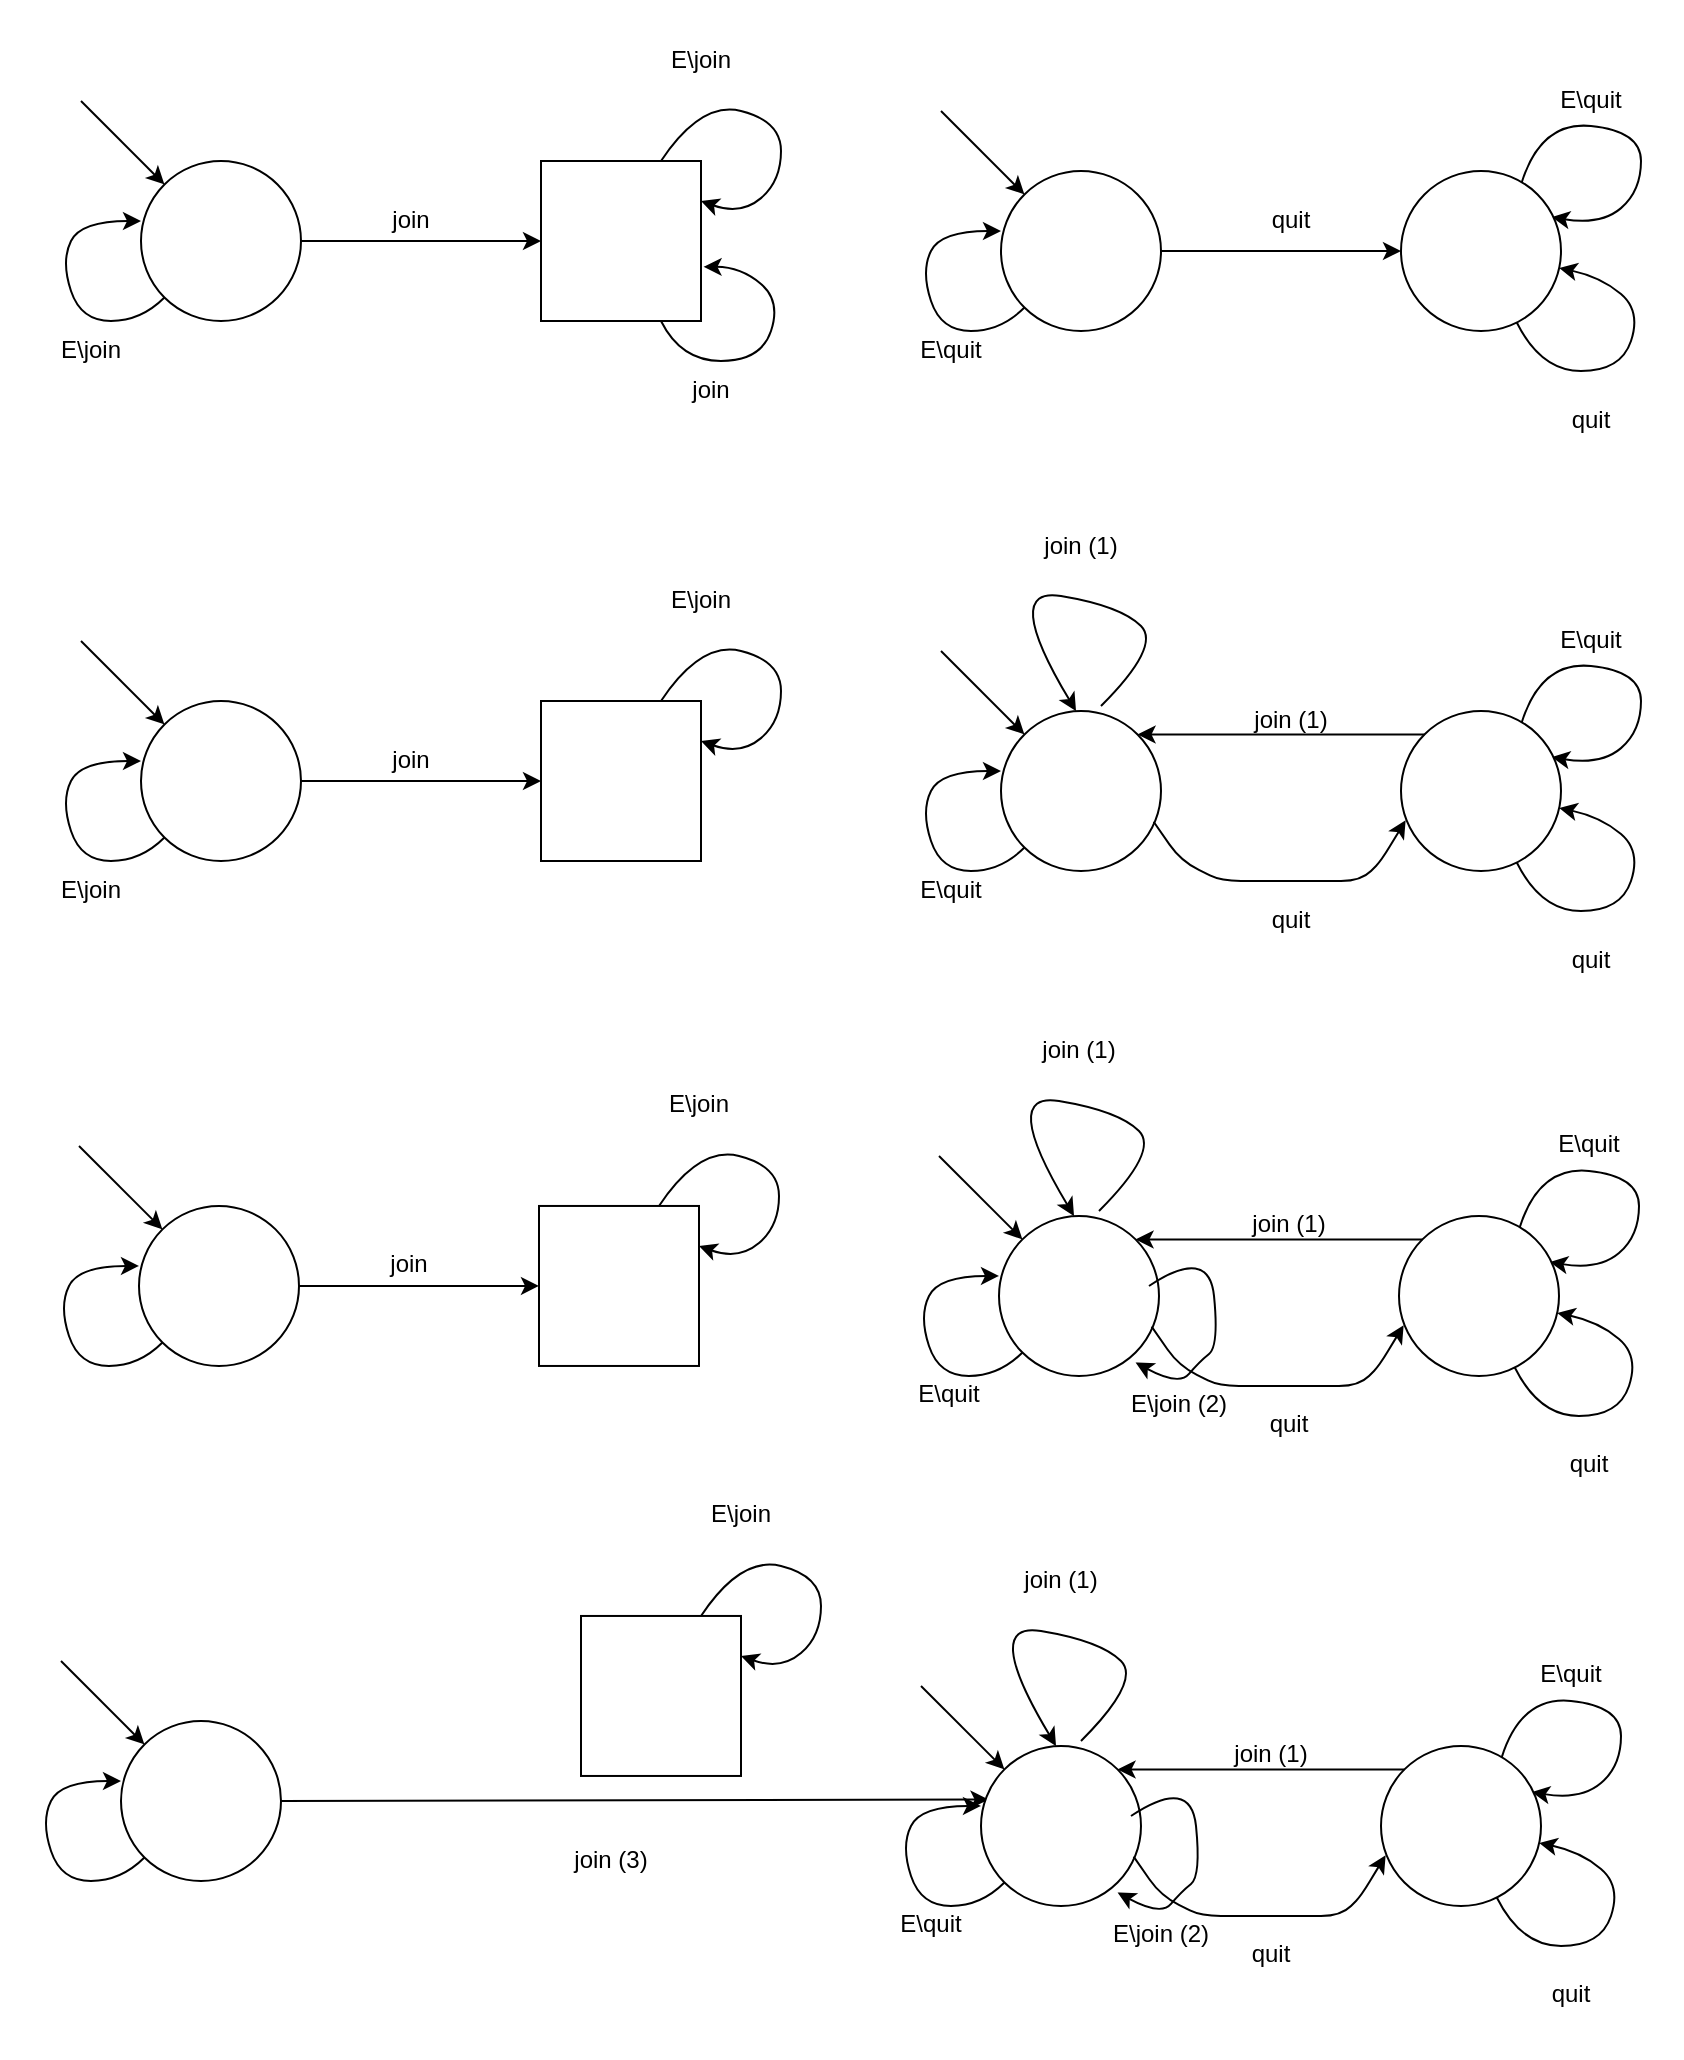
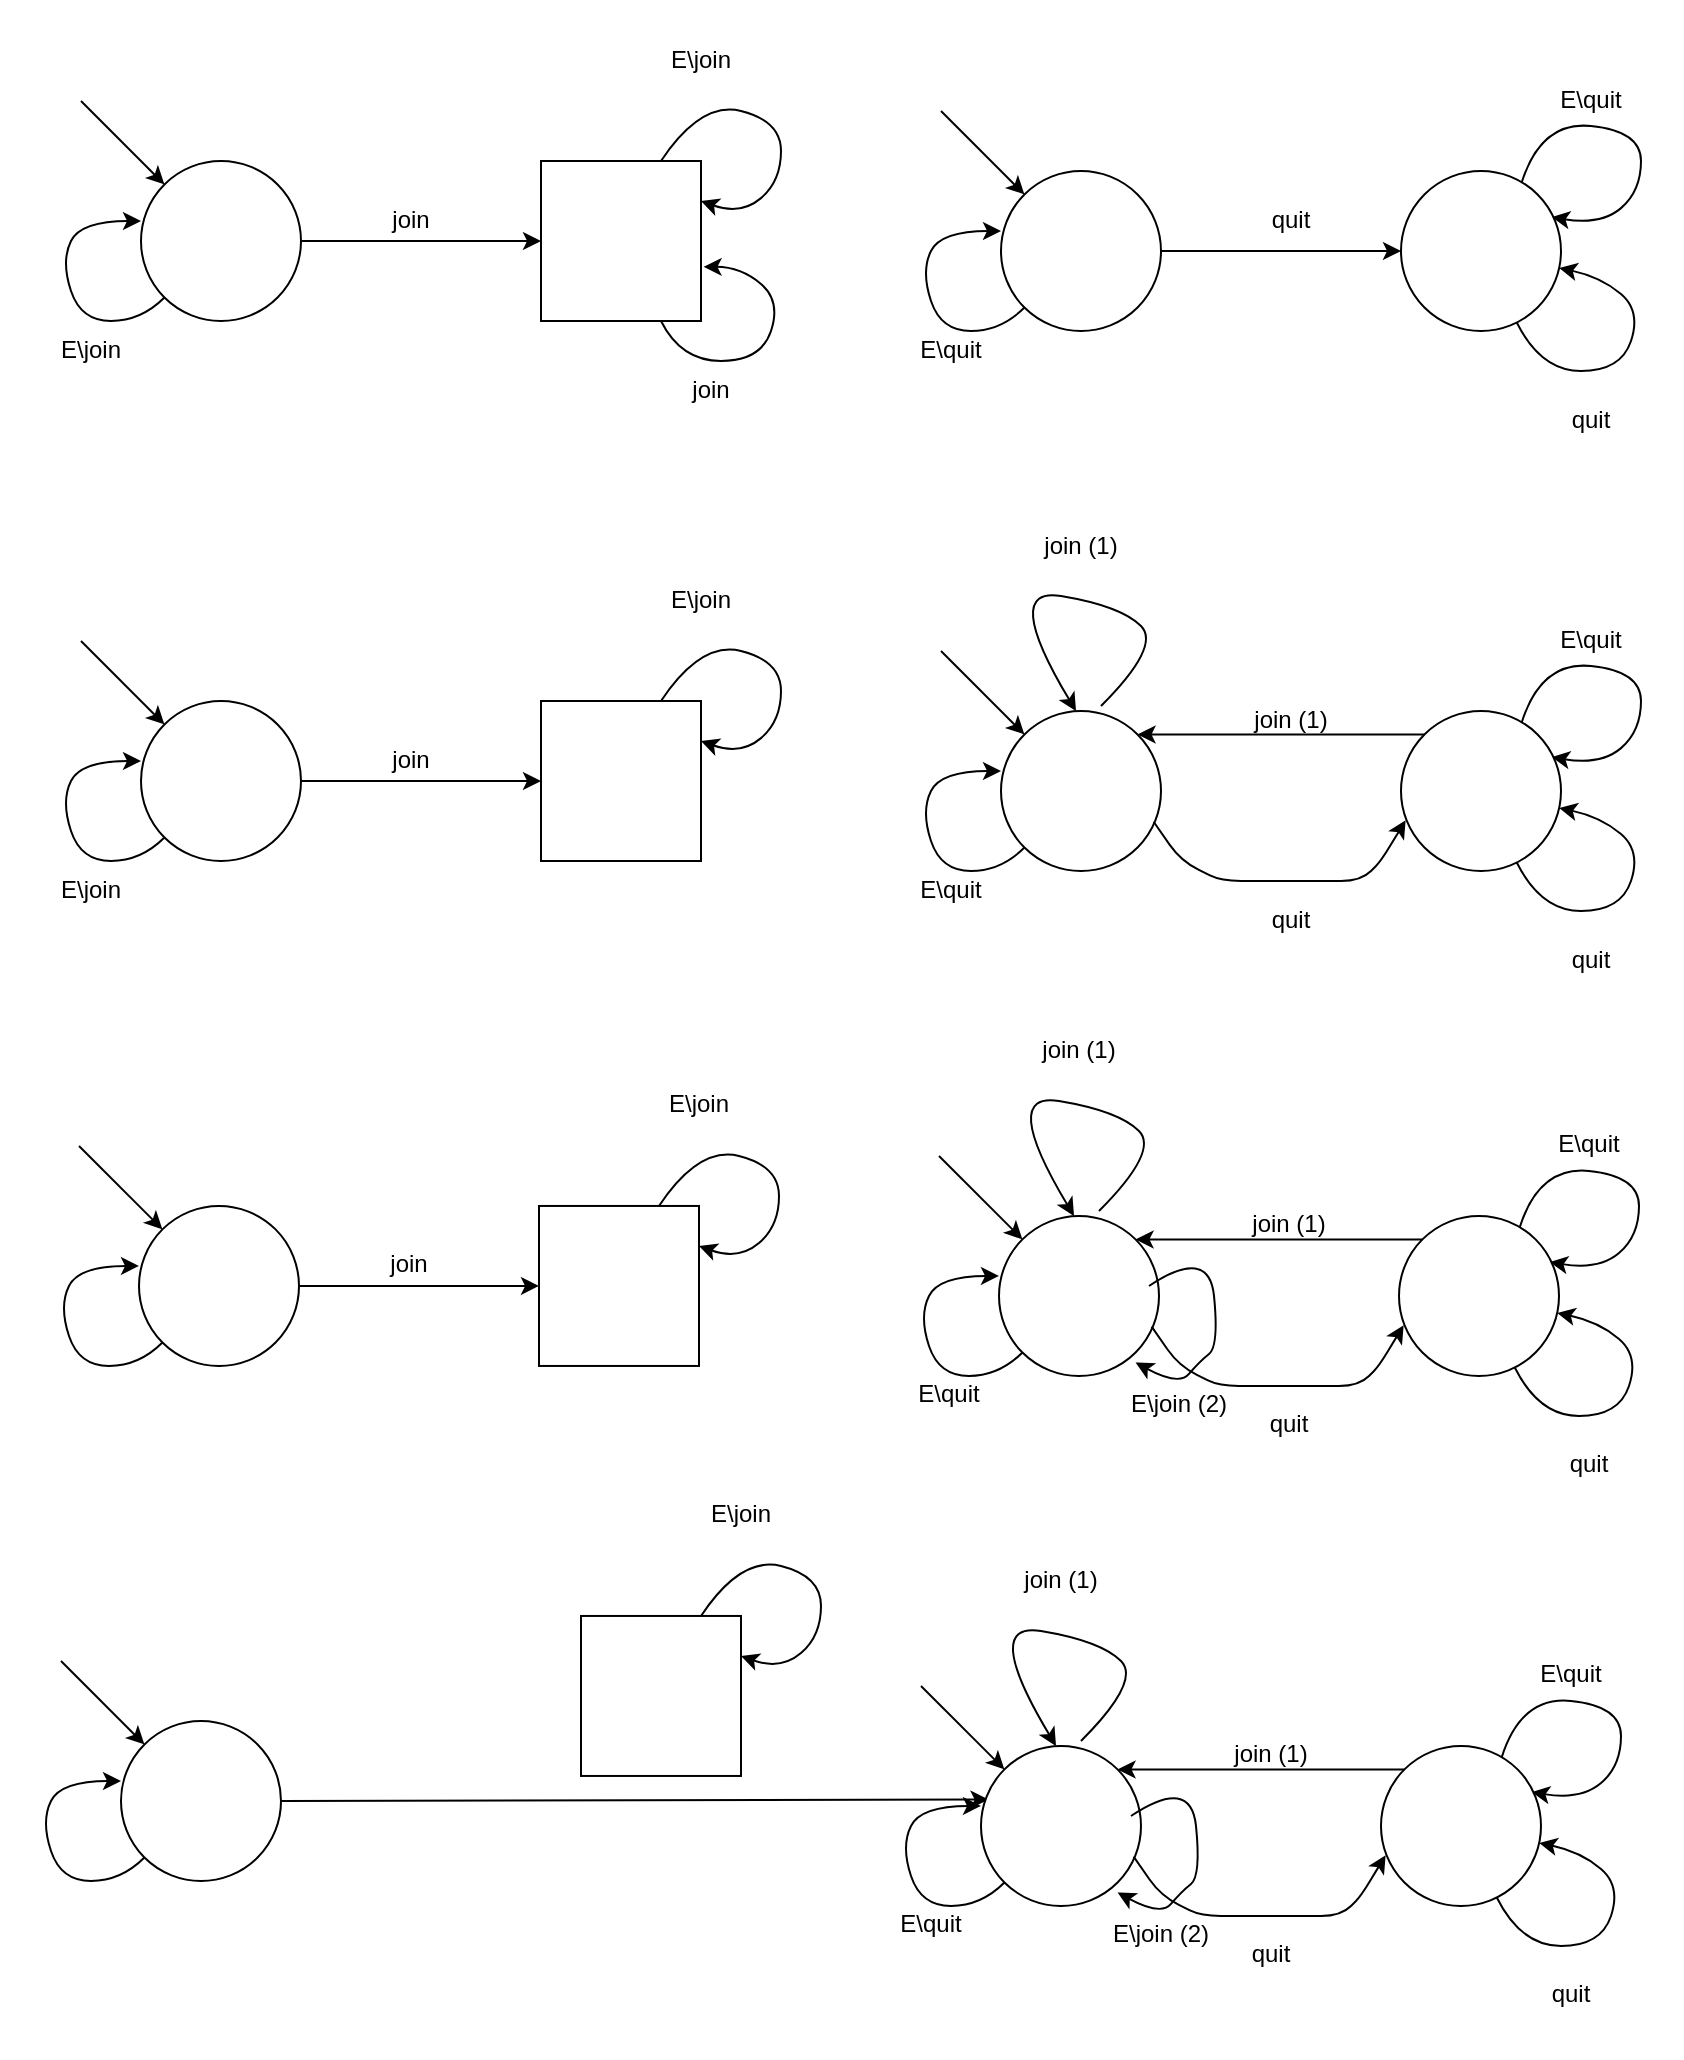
(611, 1861) -> none
